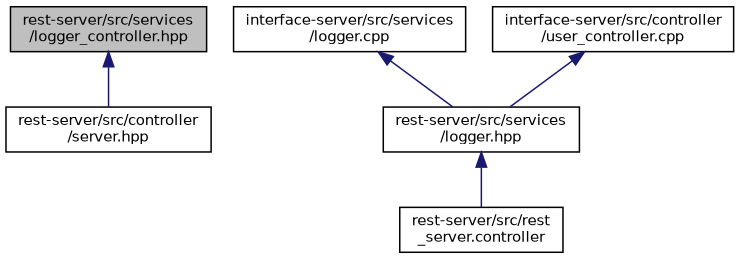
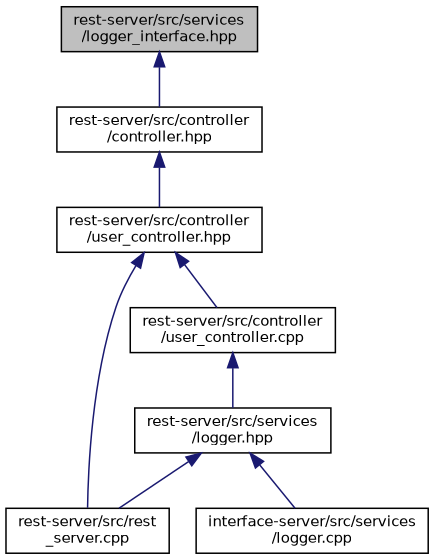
(109, 29) -> (159, 29)
(613, 29) -> (233, 330)
(422, 84) -> (277, 487)
(109, 130) -> (159, 130)
none -> (159, 230)
(481, 230) -> (88, 531)
